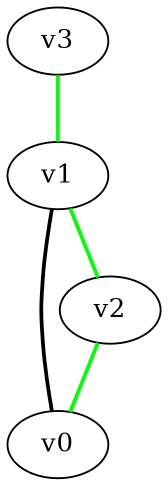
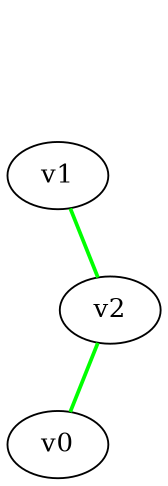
(58, 41) -> none
(41, 310) -> none
